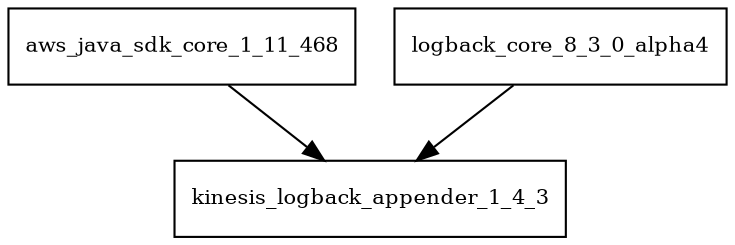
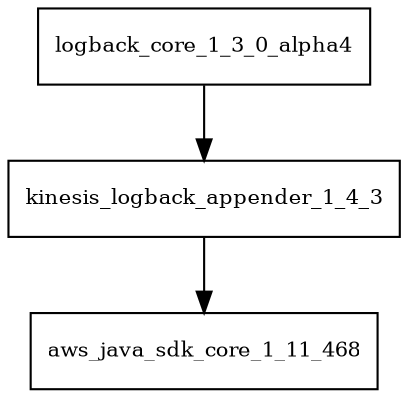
(561, 47) -> (204, 47)
(268, 116) -> (204, 265)
